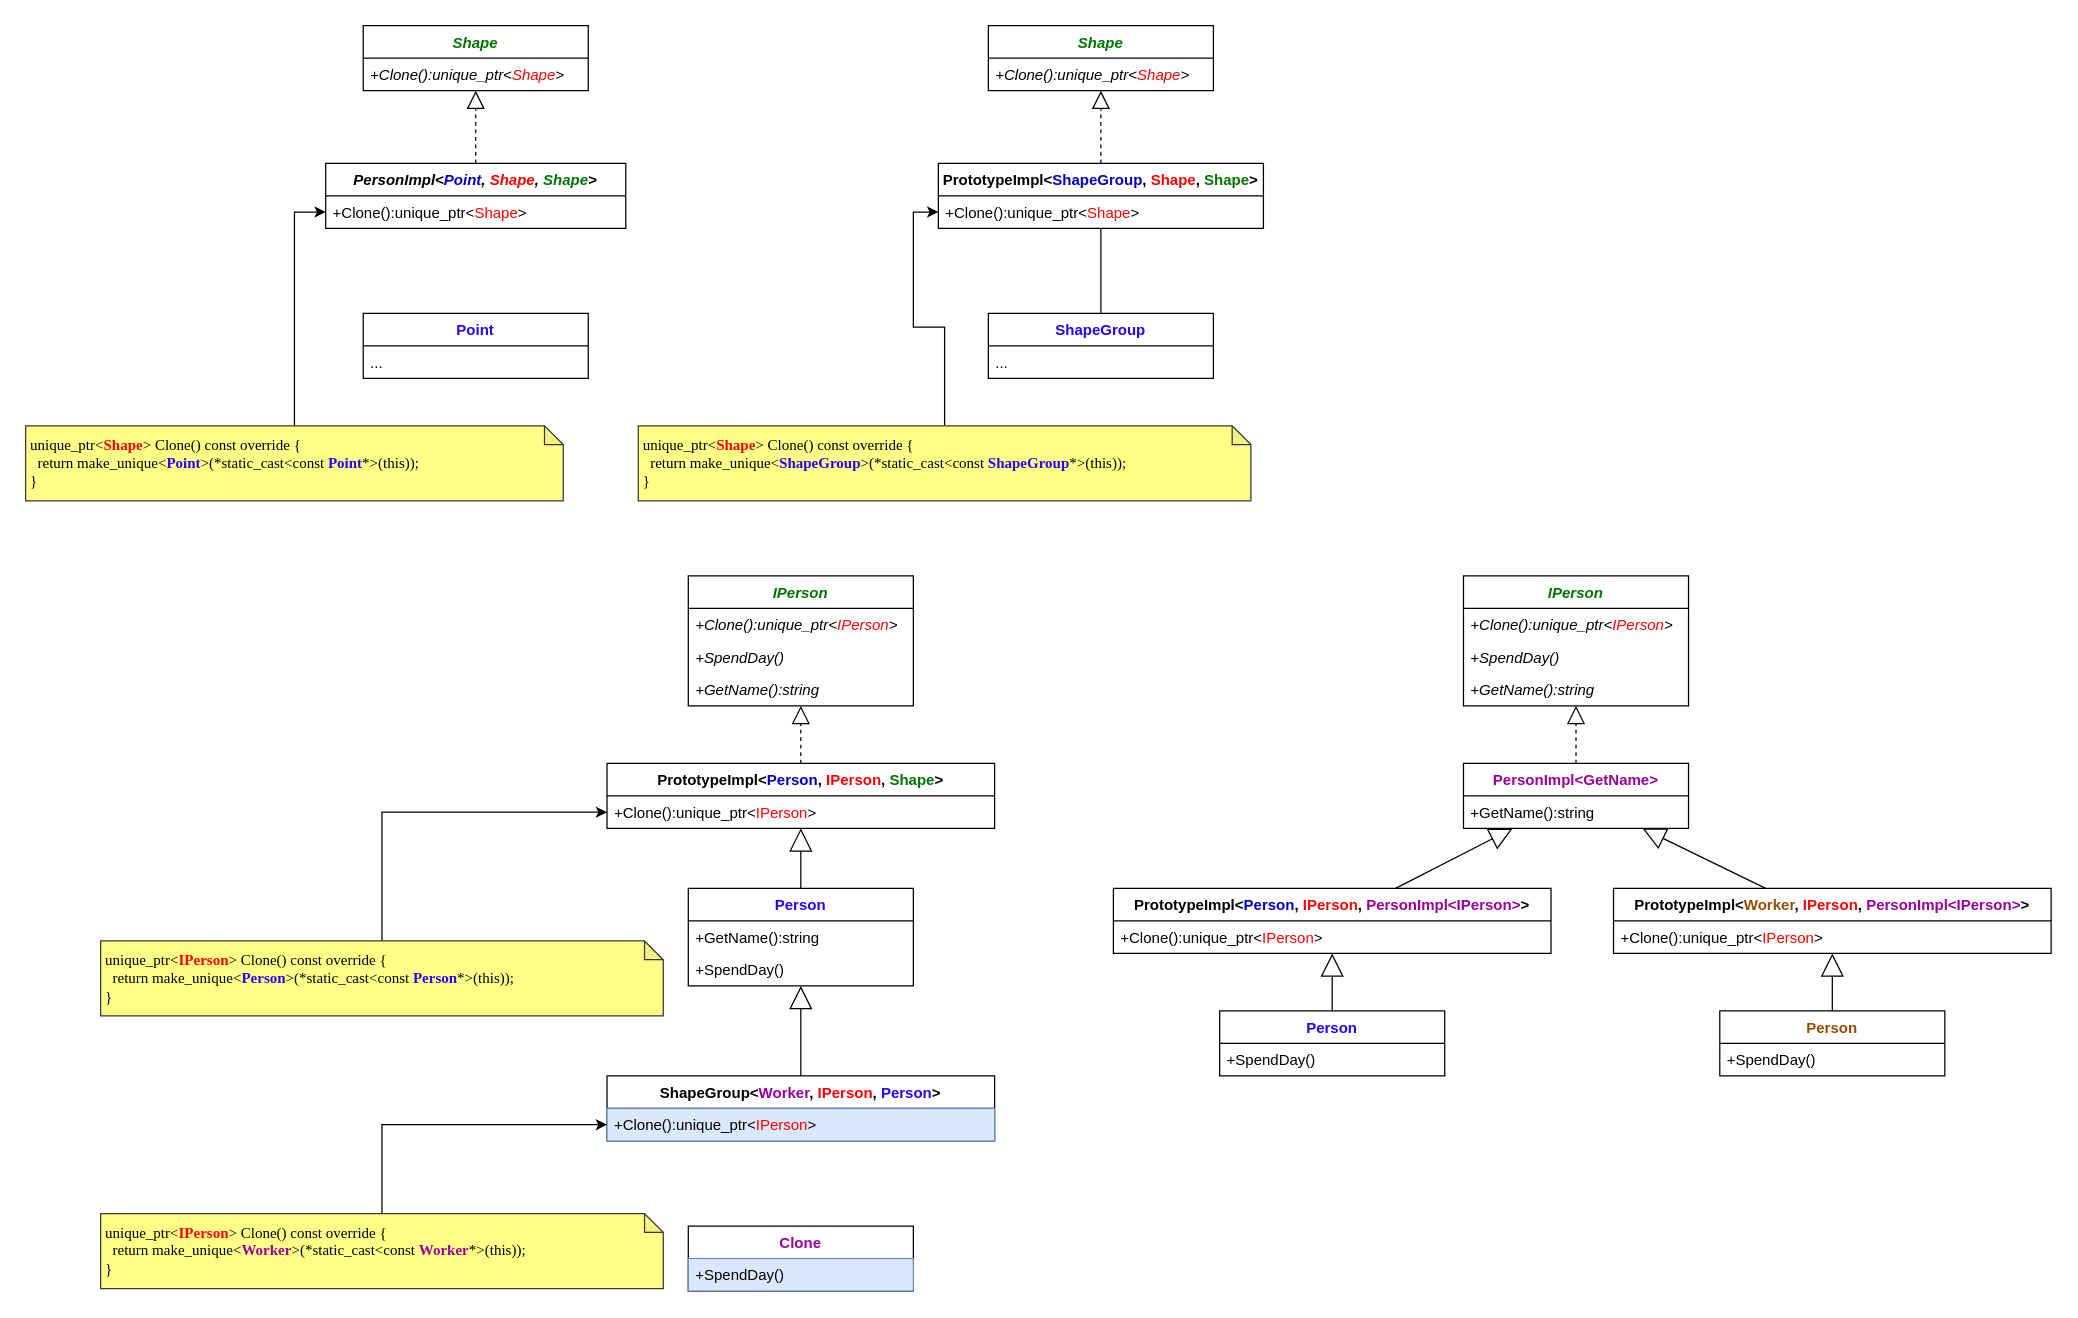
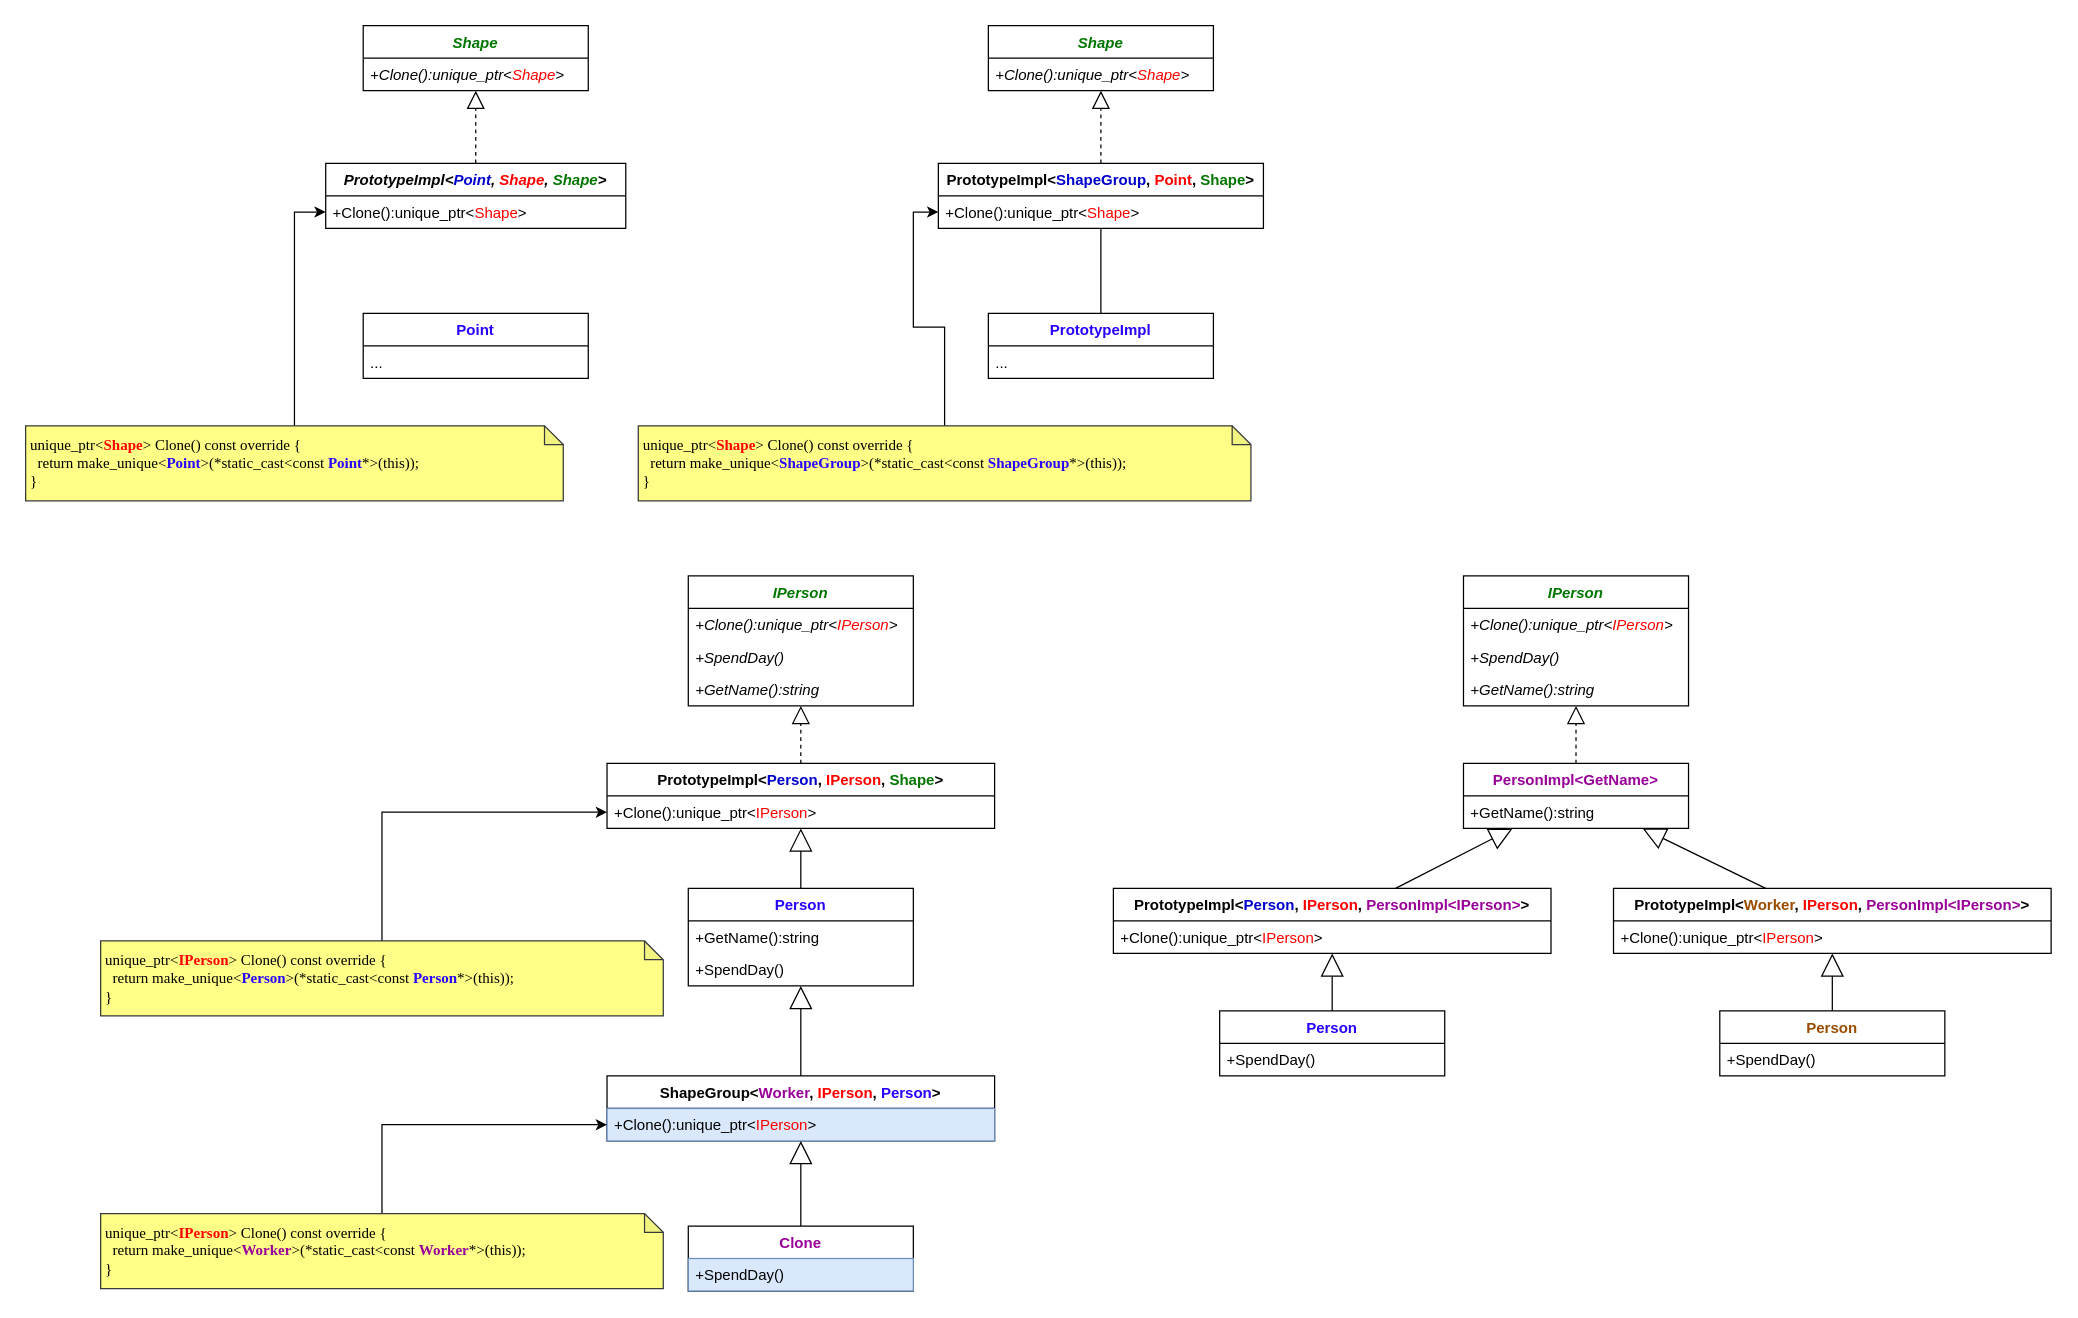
(476, 181) -> (476, 181)
(1101, 181) -> (1101, 181)
(1101, 331) -> (1101, 331)
none -> (801, 1194)
